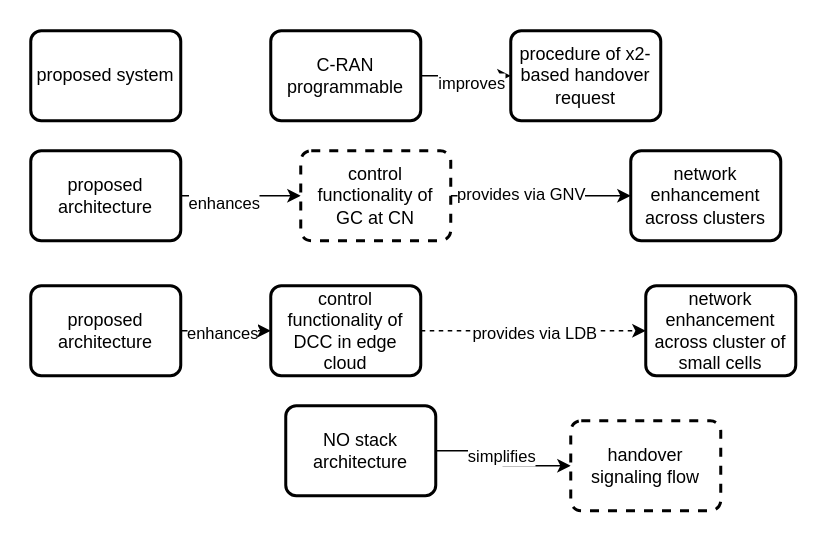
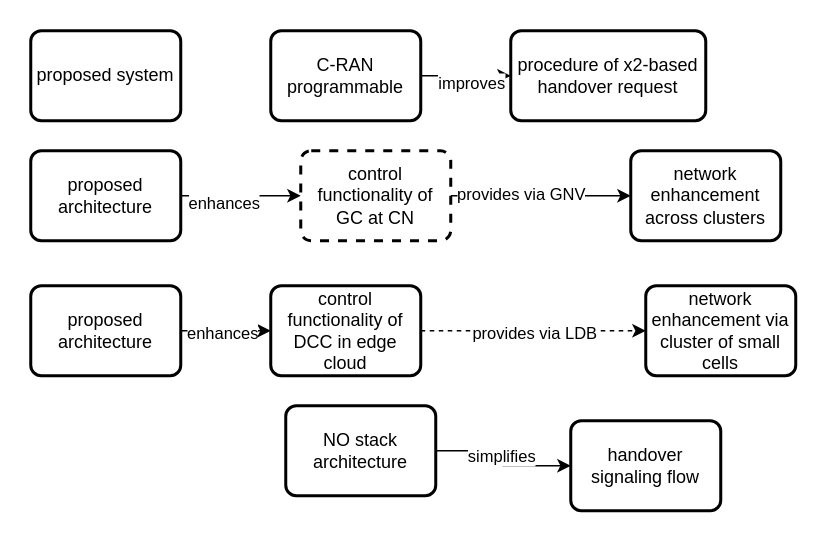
(586, 76) -> (608, 76)
(721, 331) -> (721, 331)
(646, 466) -> (646, 466)
